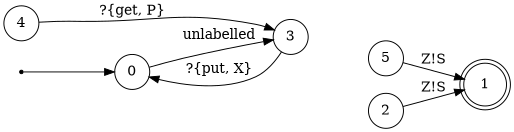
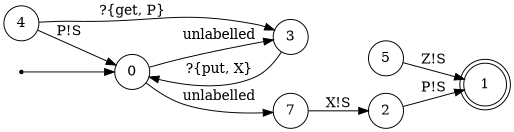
none -> (73, 46)
(434, 88) -> (434, 88)
none -> (291, 111)
